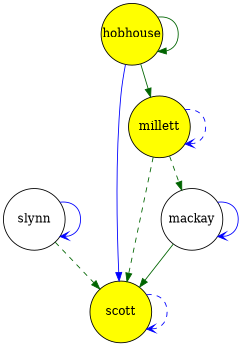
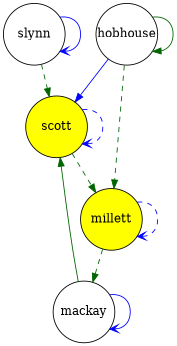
(132, 34) -> (127, 34)
(144, 76) -> (119, 123)
(141, 215) -> (82, 169)
